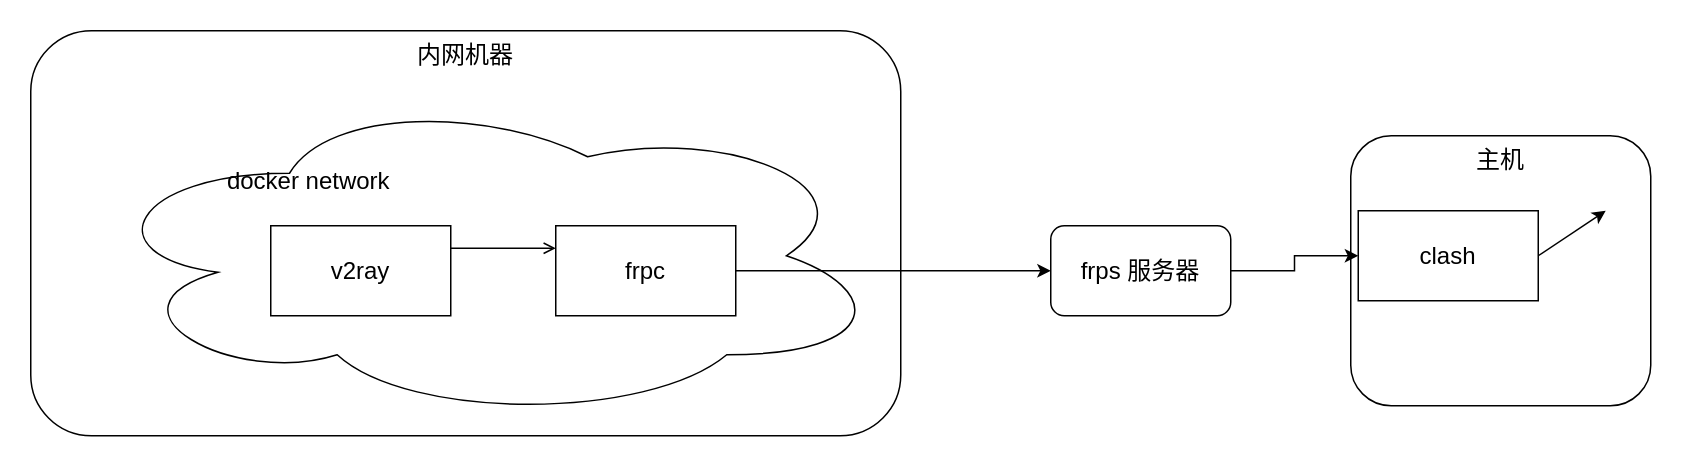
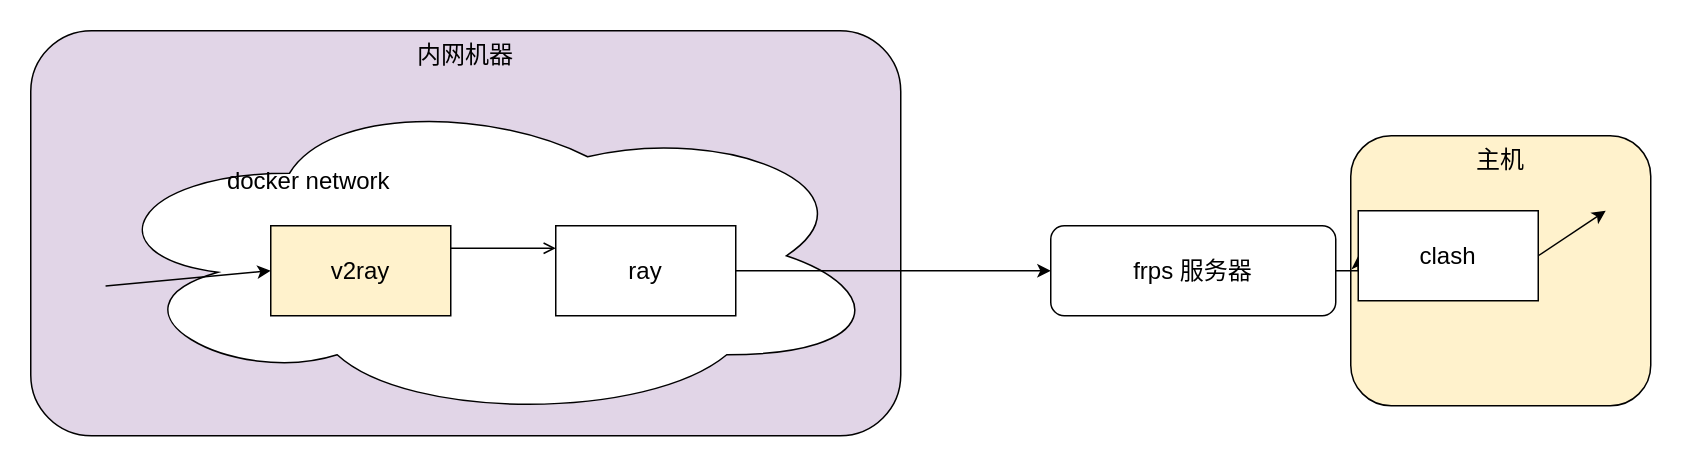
(466, 56) -> (466, 56)
(1501, 161) -> (1501, 161)
(361, 271) -> (361, 271)
(646, 271) -> (646, 271)
(1141, 271) -> (1193, 271)
none -> (183, 279)
